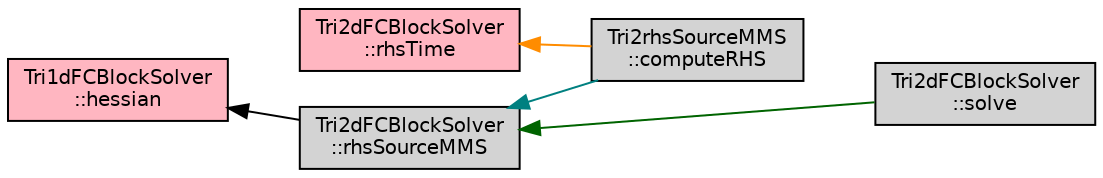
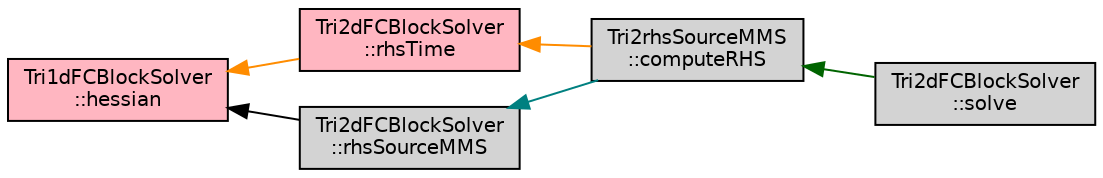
none -> (273, 63)
(707, 115) -> (849, 73)
